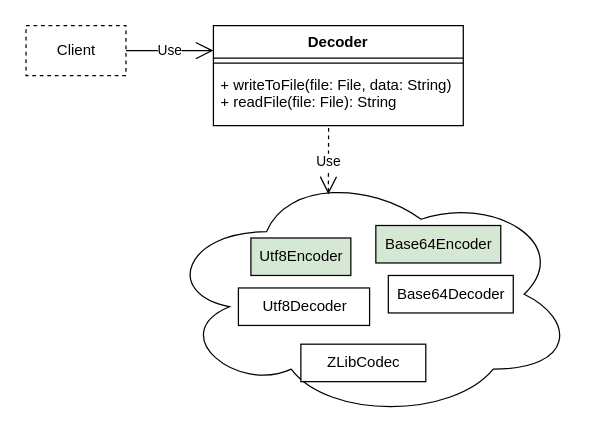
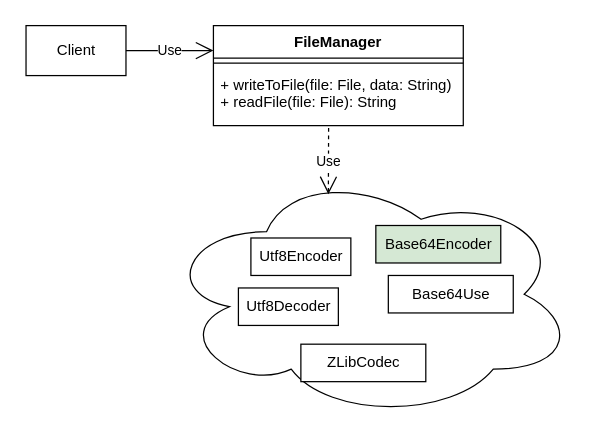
(338, 43) -> (338, 43)
(76, 51) -> (76, 51)
(301, 257) -> (301, 257)
(451, 294) -> (451, 294)
(304, 307) -> (288, 307)
